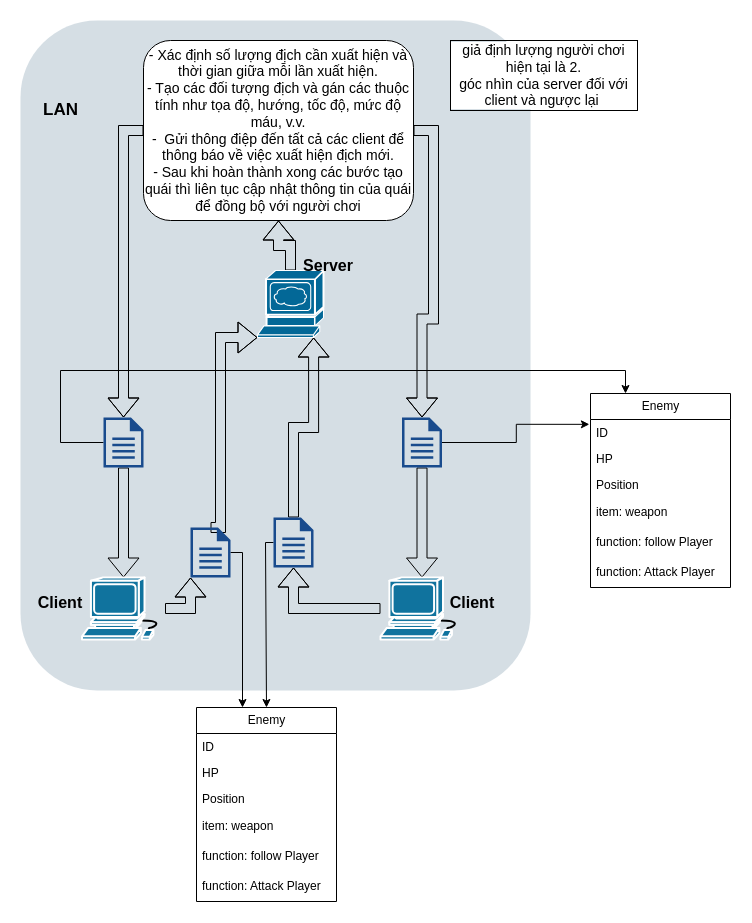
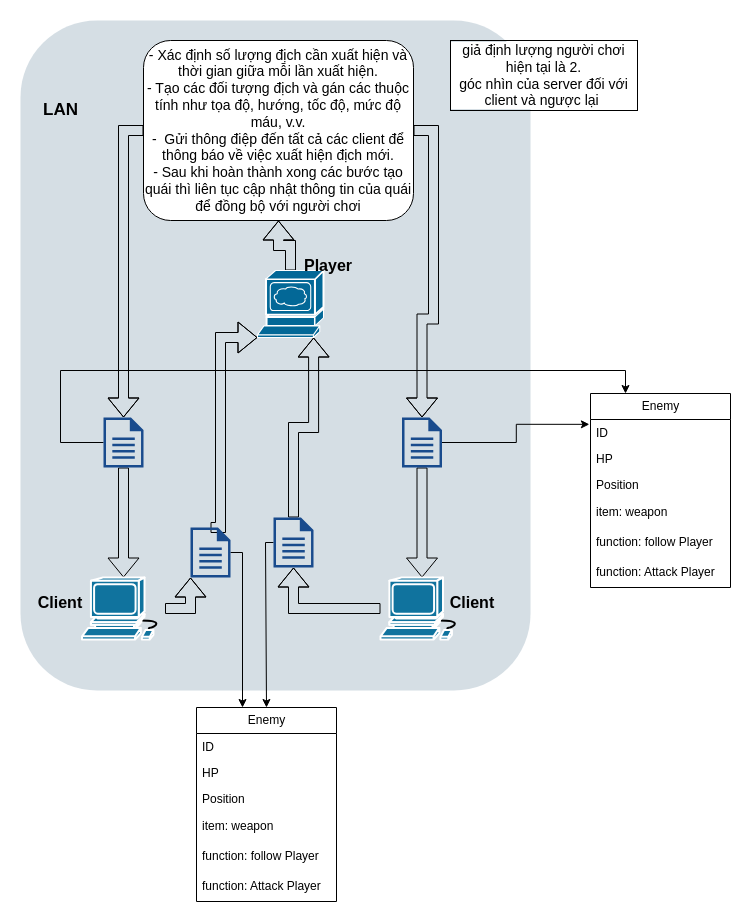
(329, 266) -> (329, 266)
